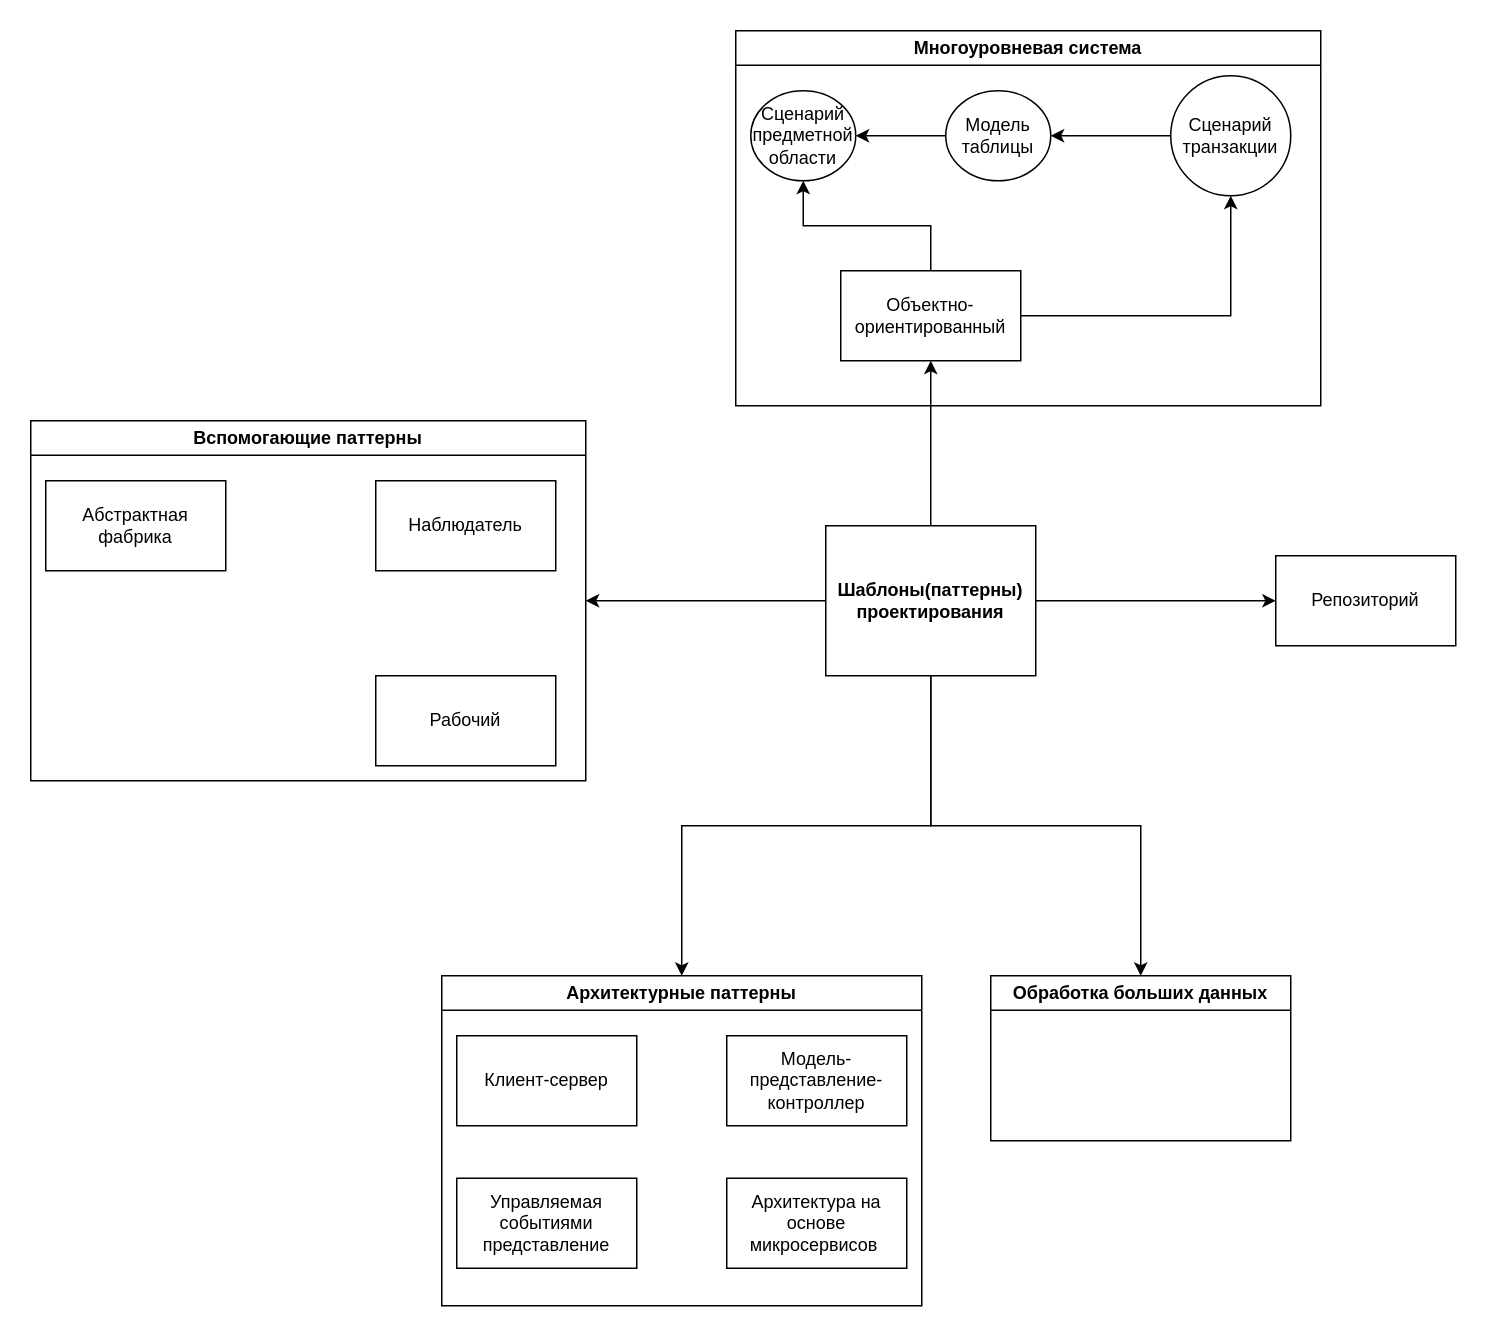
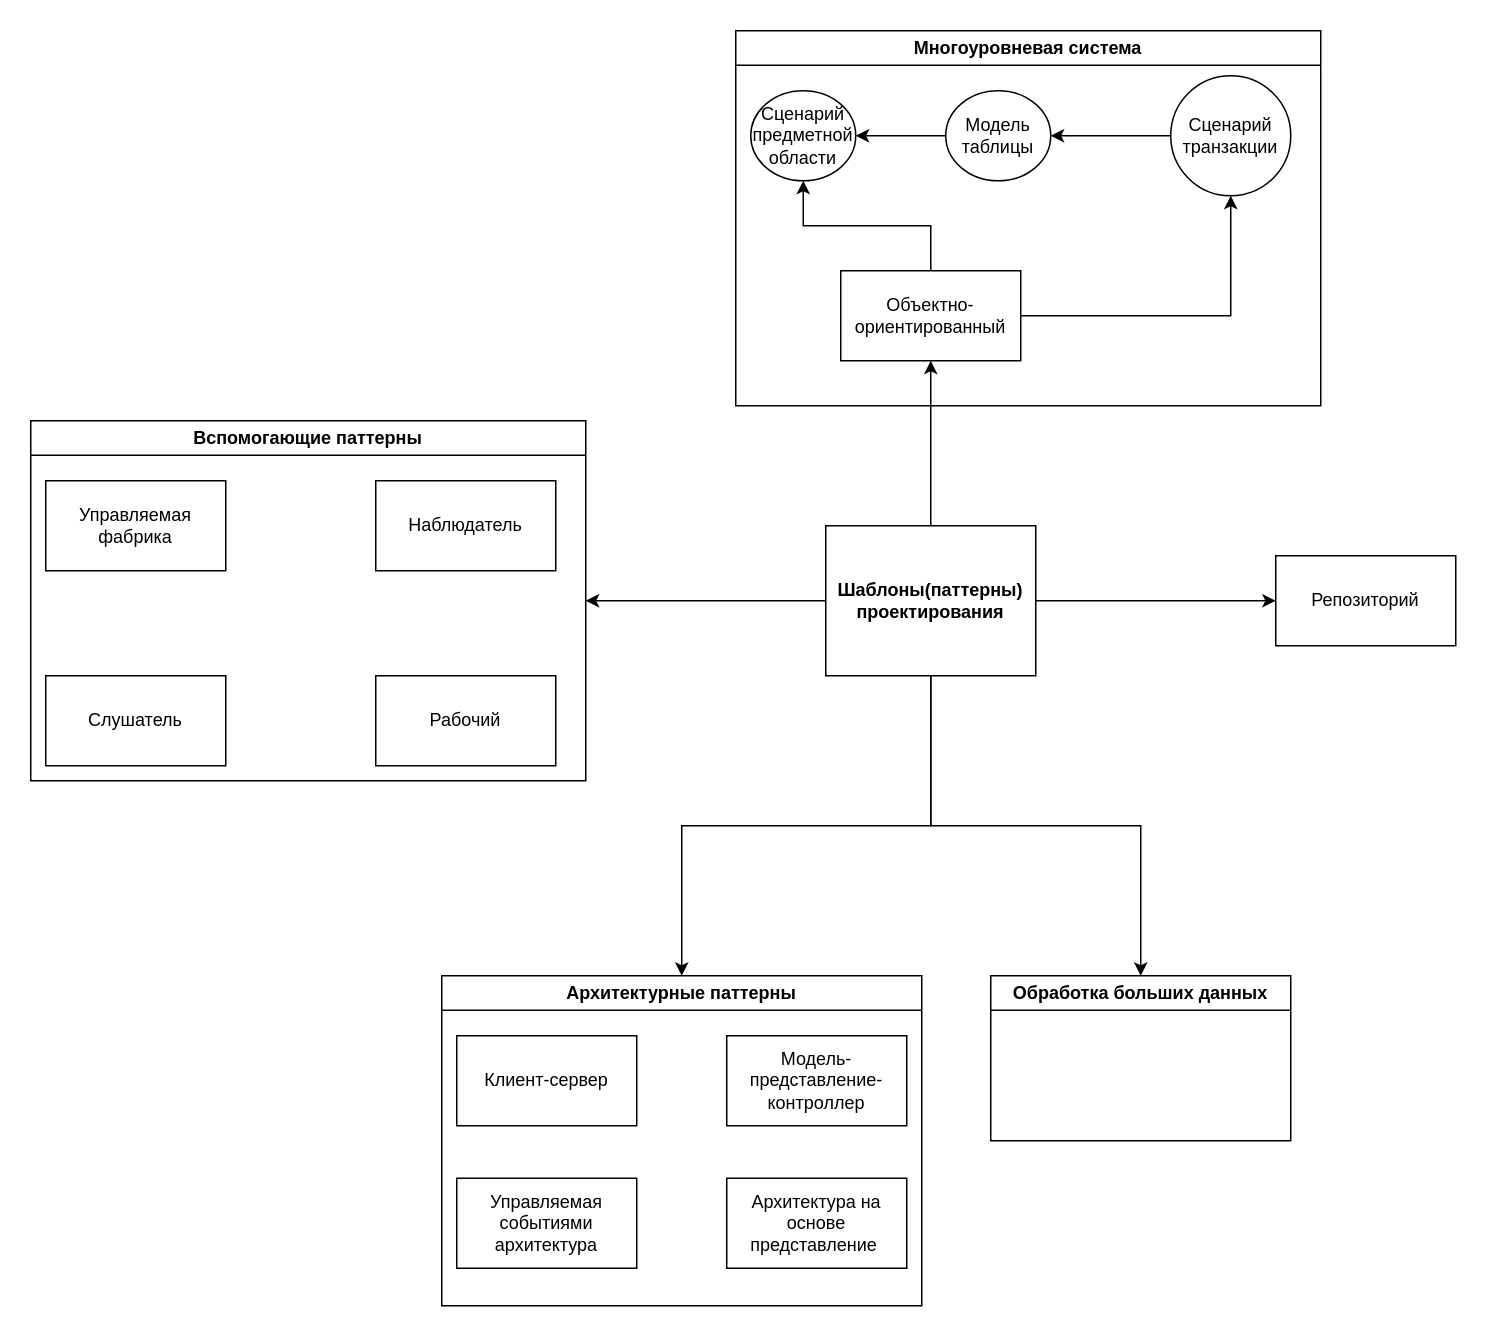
(136, 526) -> (136, 526)
none -> (136, 721)
(547, 1223) -> (547, 1223)
(817, 1223) -> (817, 1223)
